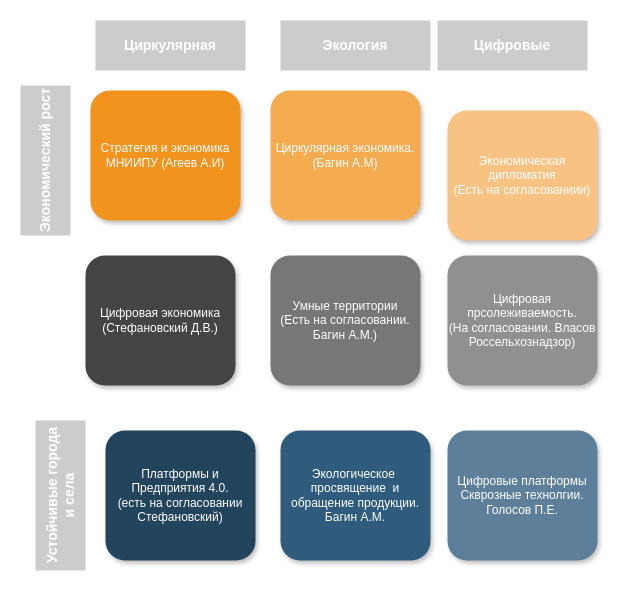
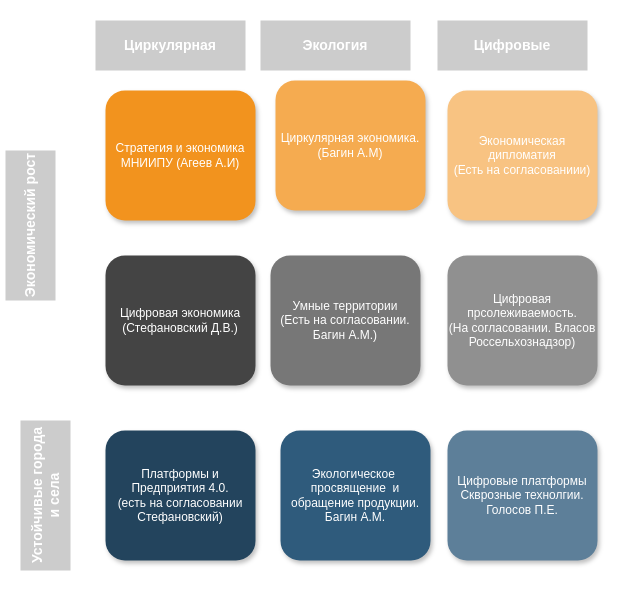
(356, 46) -> (336, 46)
(166, 156) -> (181, 156)
(346, 156) -> (351, 146)
(46, 161) -> (31, 226)
(523, 176) -> (523, 156)
(161, 321) -> (181, 321)
(61, 496) -> (46, 496)
